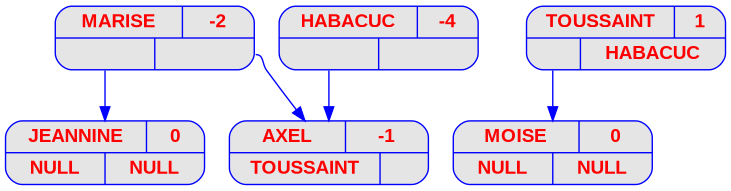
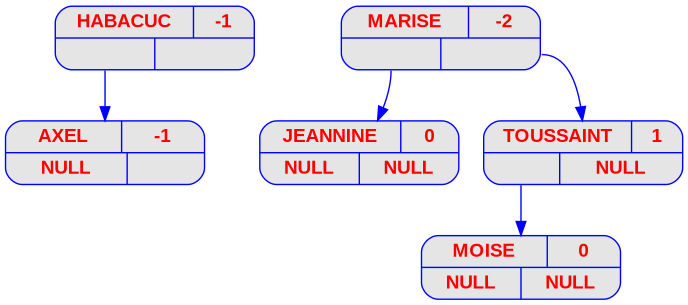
(448, 21) -> (224, 21)
(653, 53) -> (621, 168)
(275, 82) -> (570, 73)
(305, 168) -> (66, 168)
